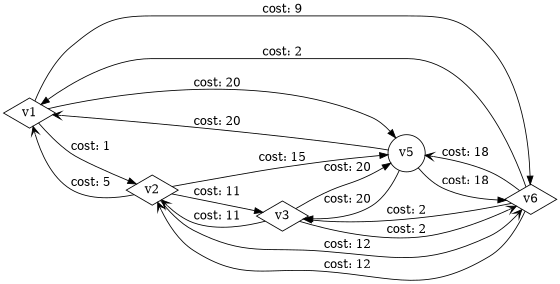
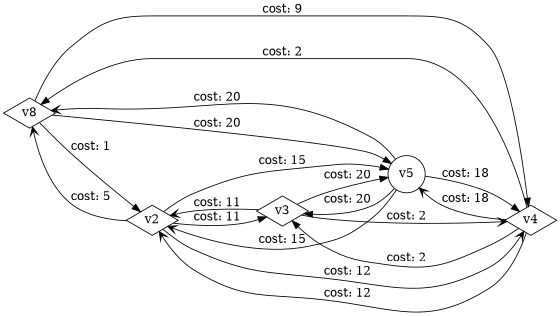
(30, 113) -> (30, 113)
(531, 199) -> (531, 220)
none -> (295, 248)
